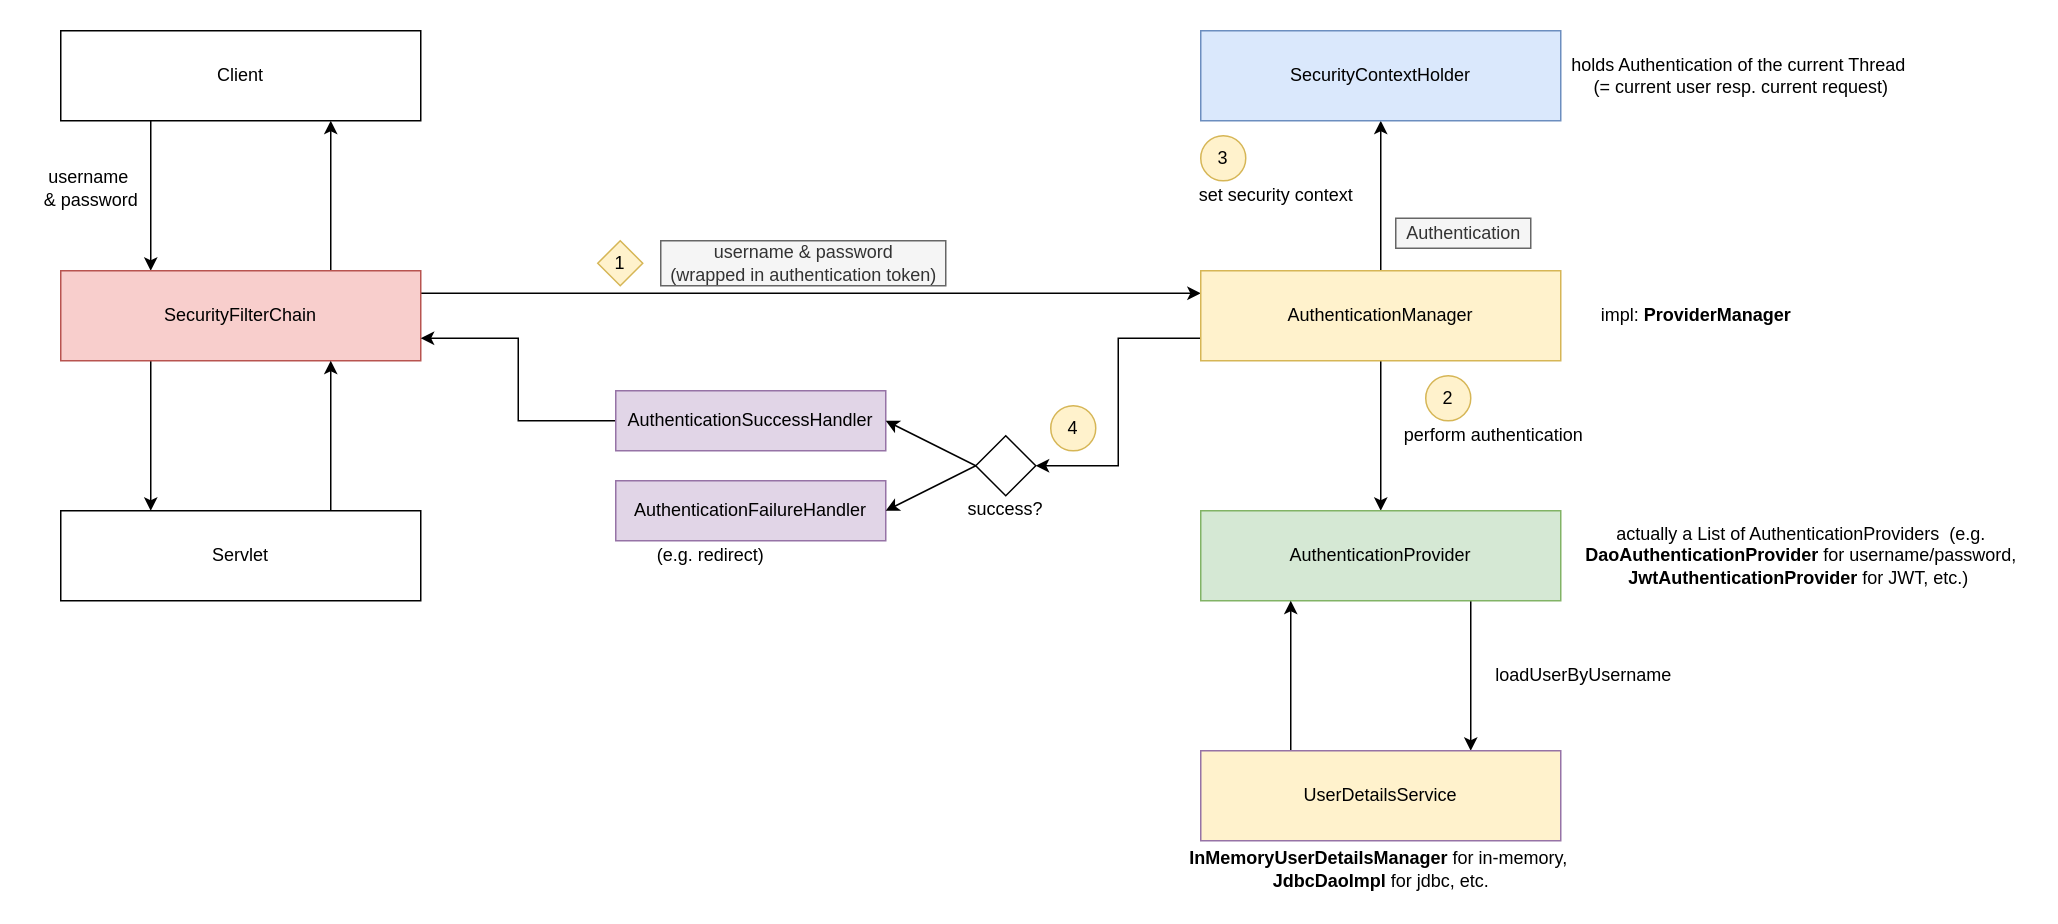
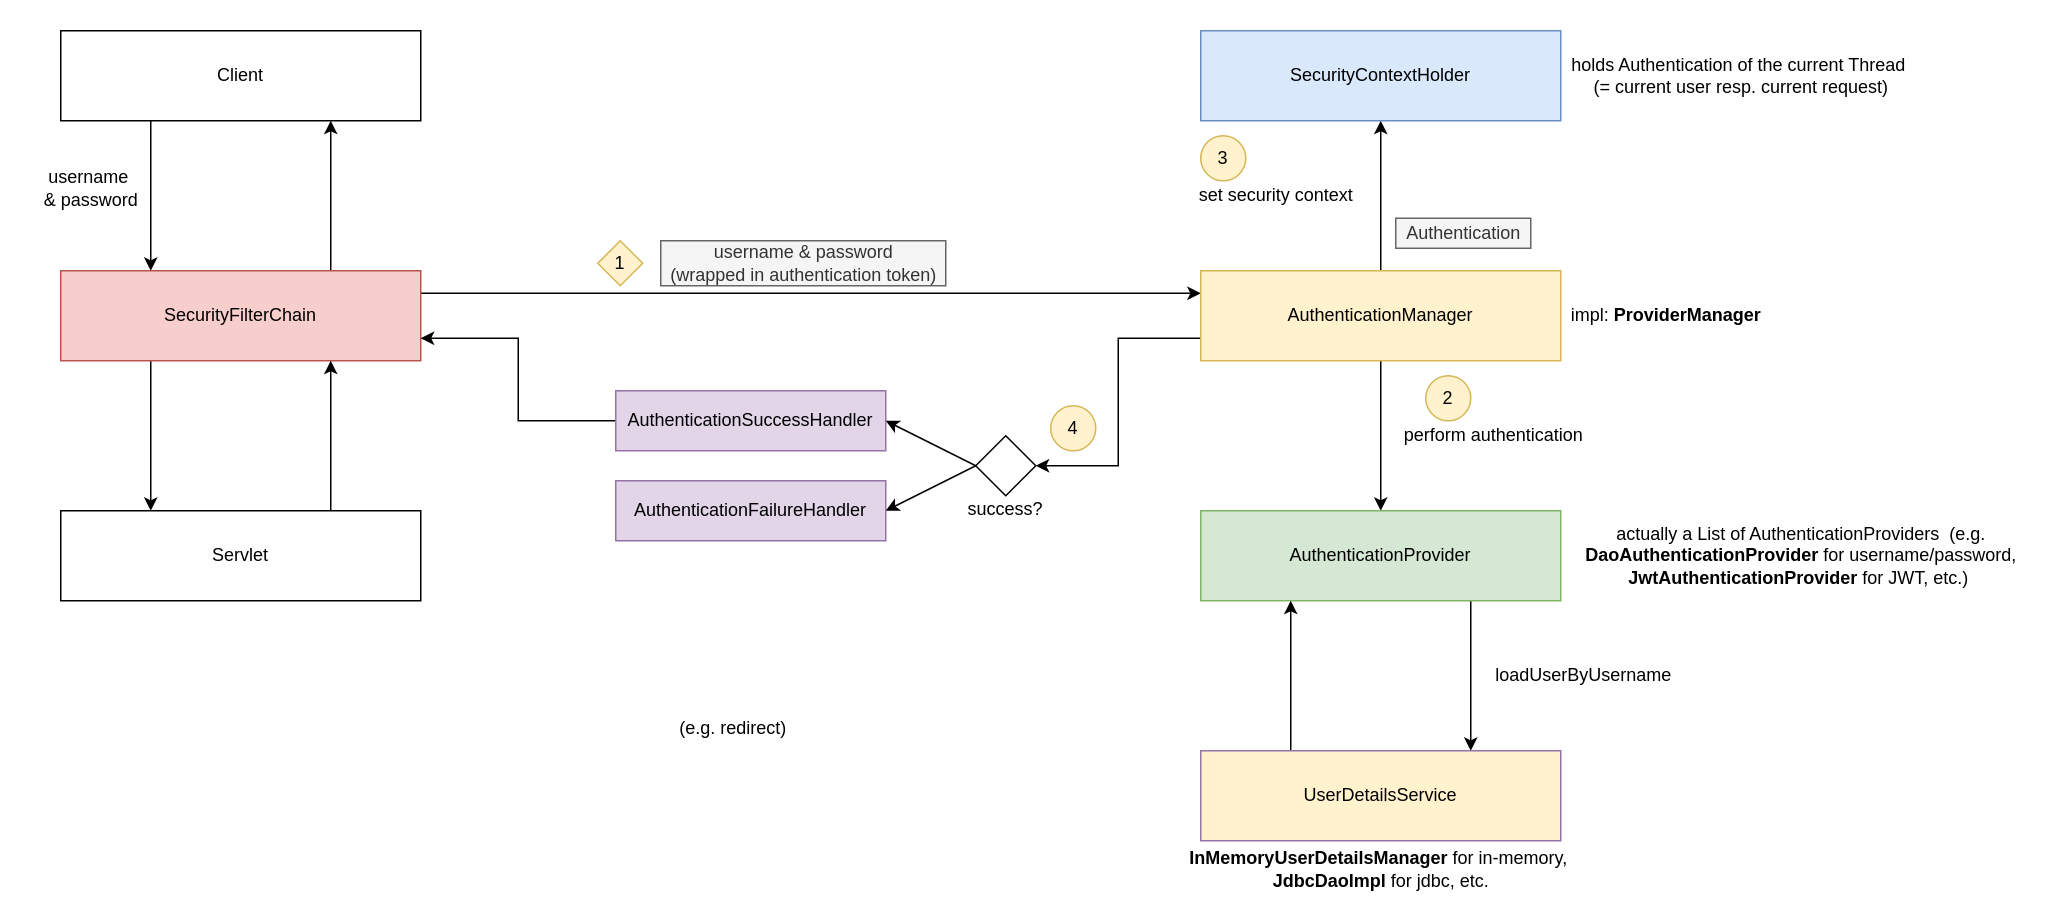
(1696, 316) -> (1666, 316)
(710, 556) -> (733, 728)
